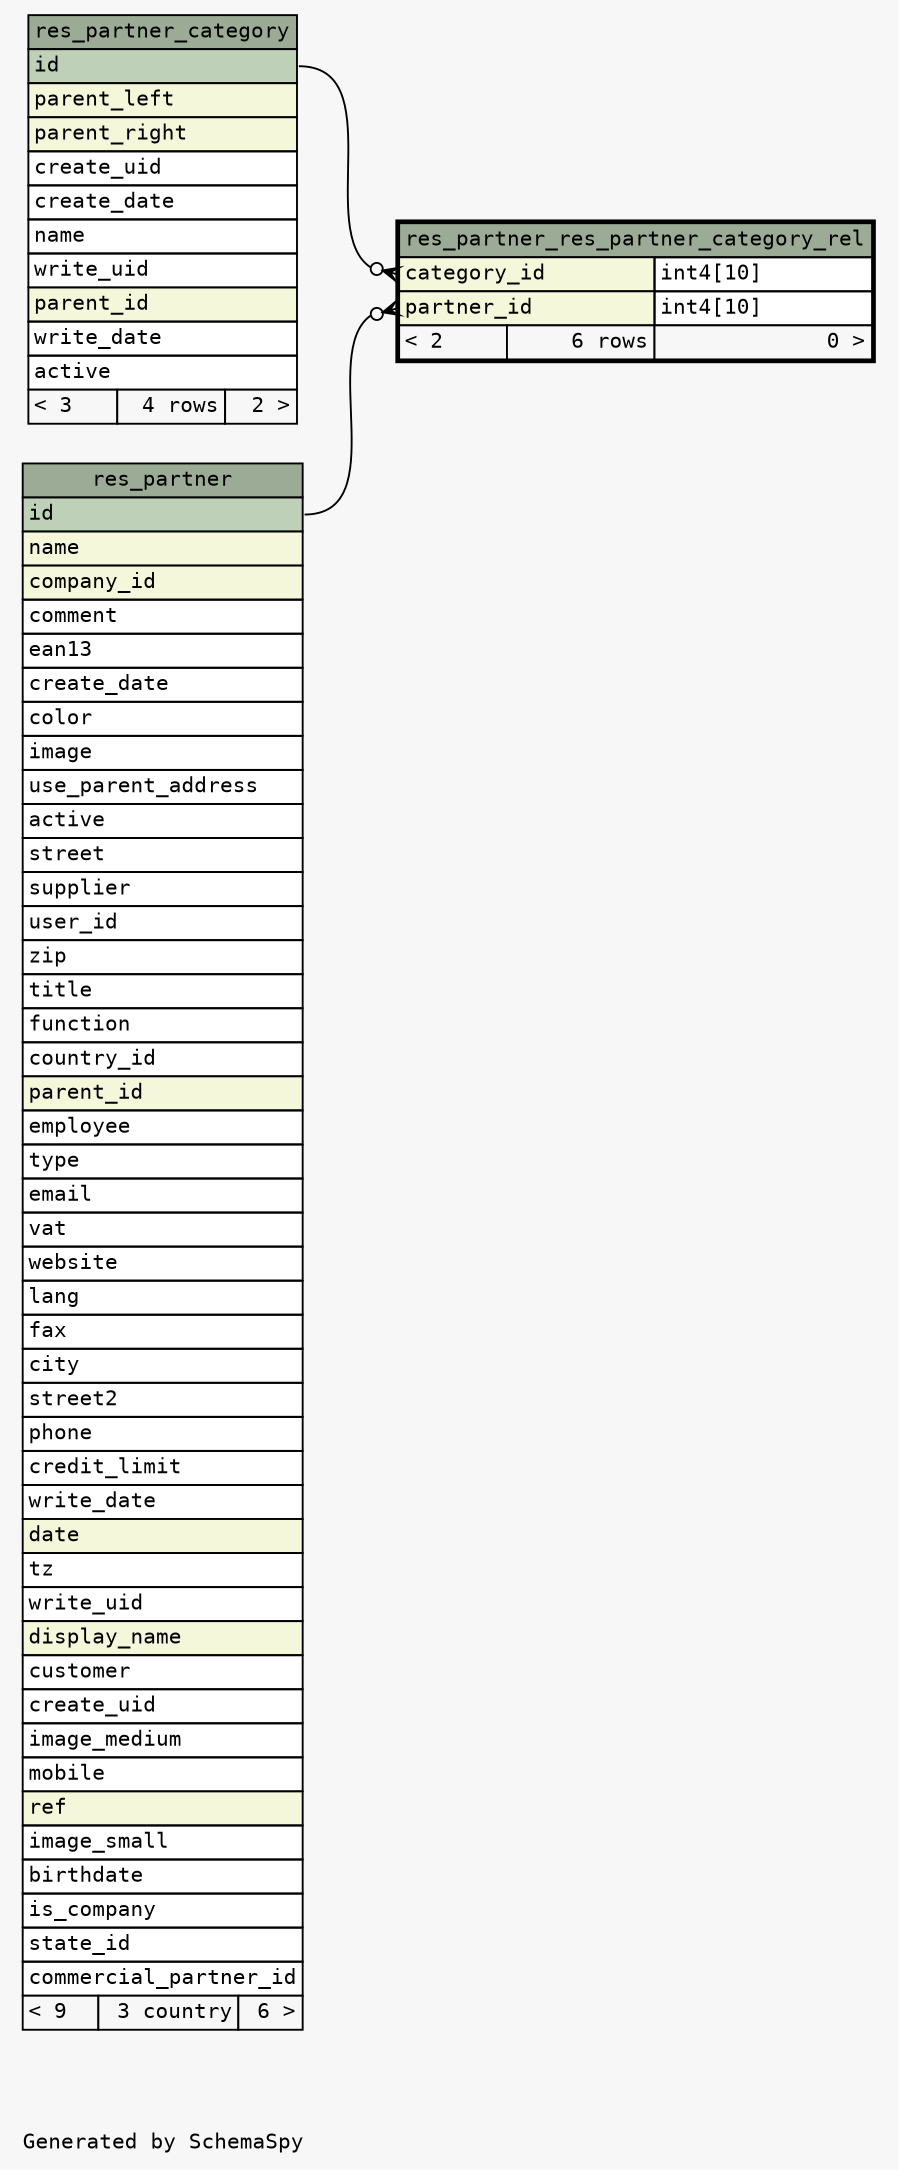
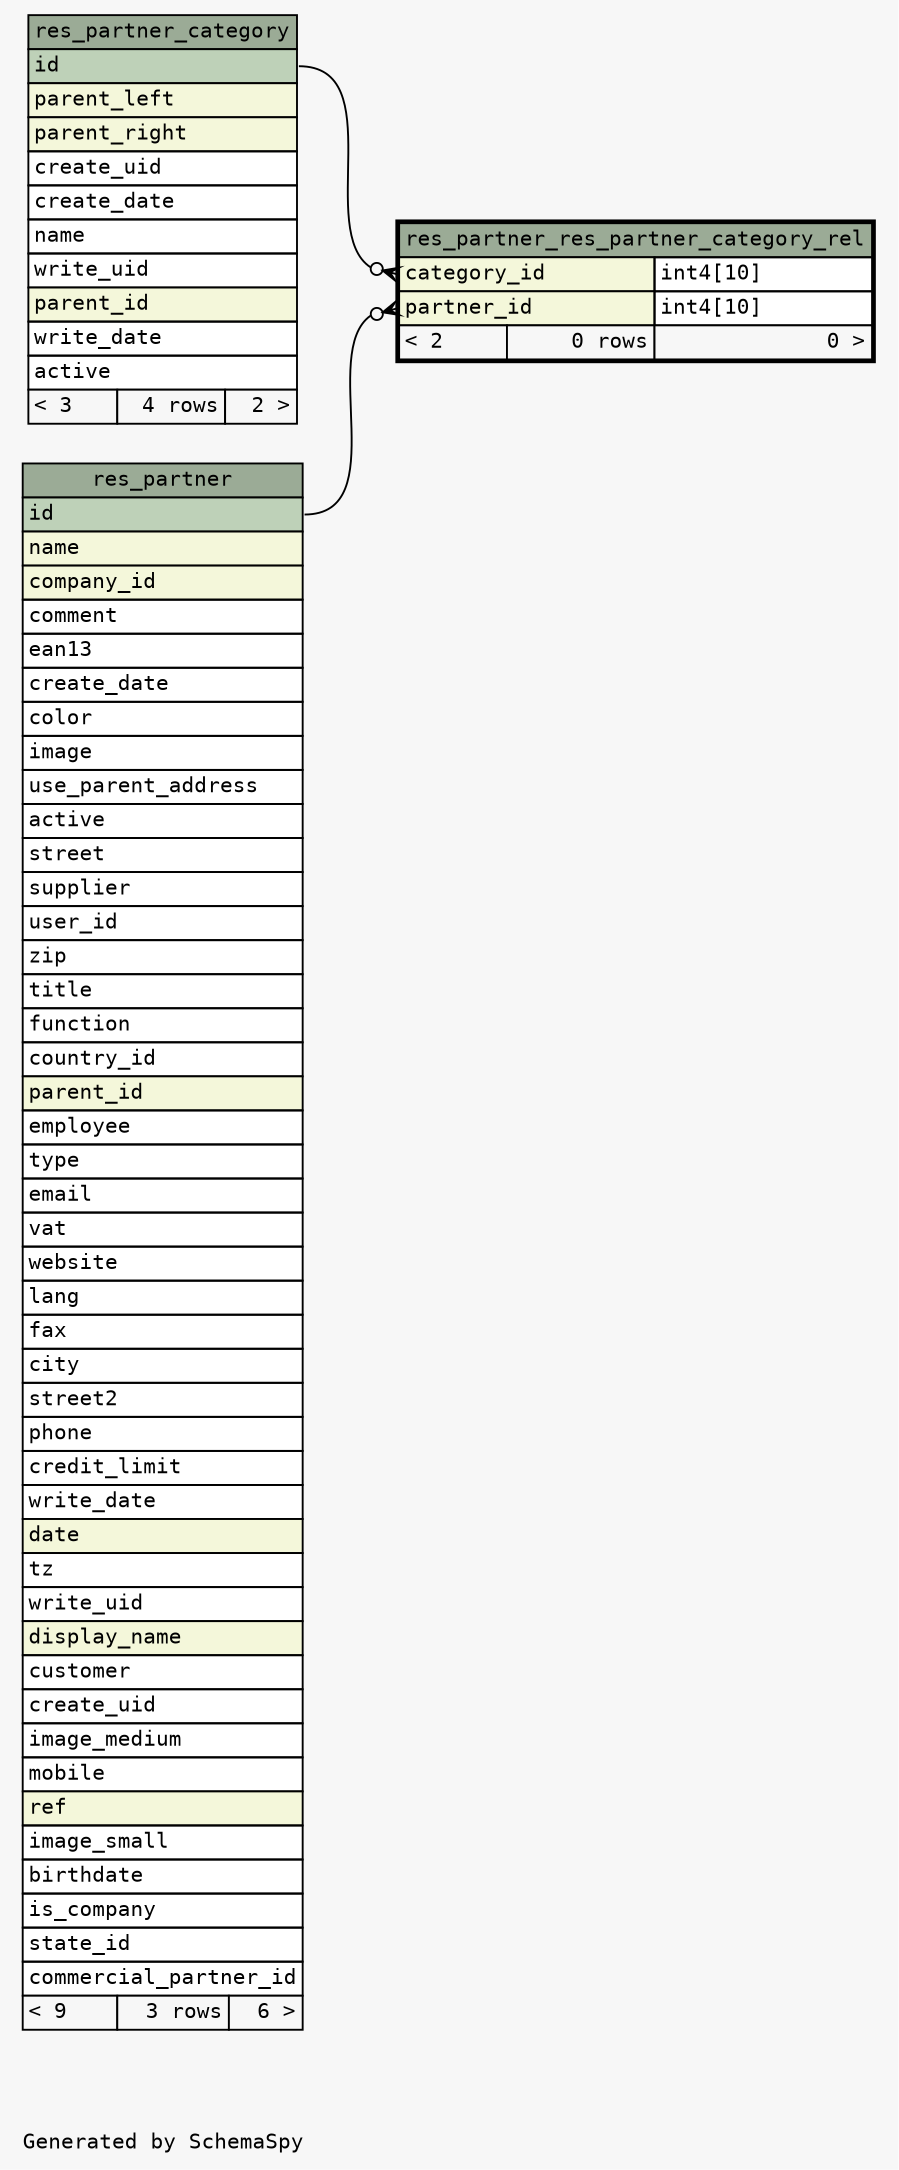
(610, 341) -> (610, 341)
(175, 2012) -> (184, 2012)
